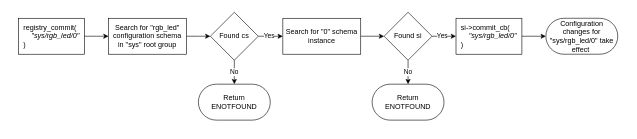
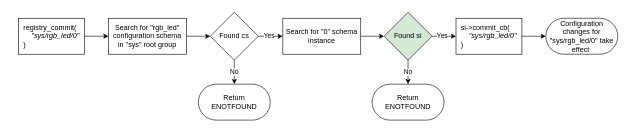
(408, 36) -> (408, 36)
